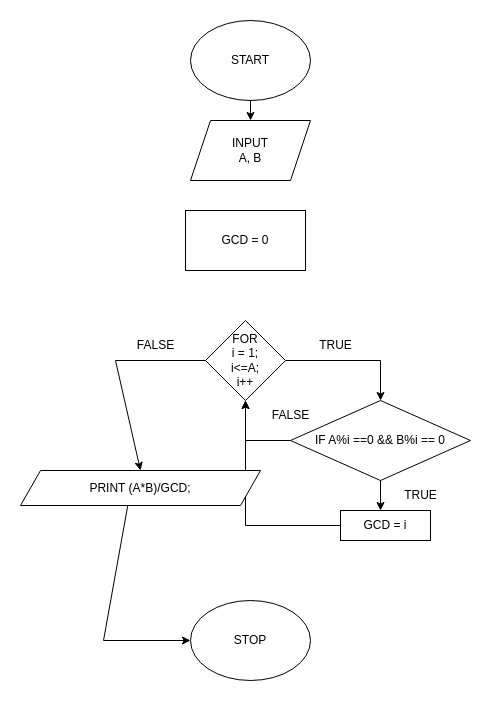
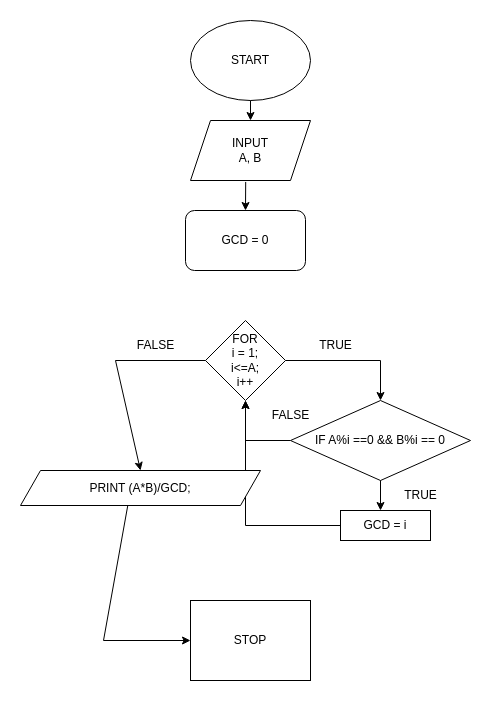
none -> (246, 193)
(246, 241) -> (246, 241)
(251, 641) -> (251, 641)
